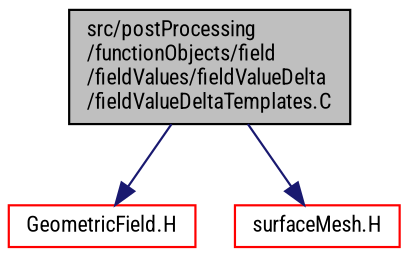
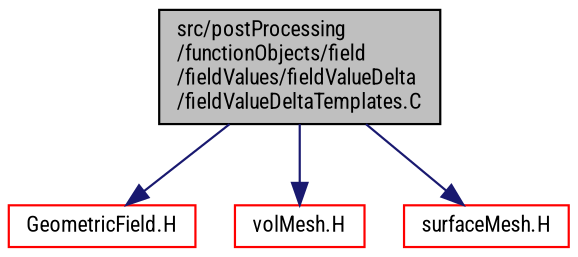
none -> (300, 226)
